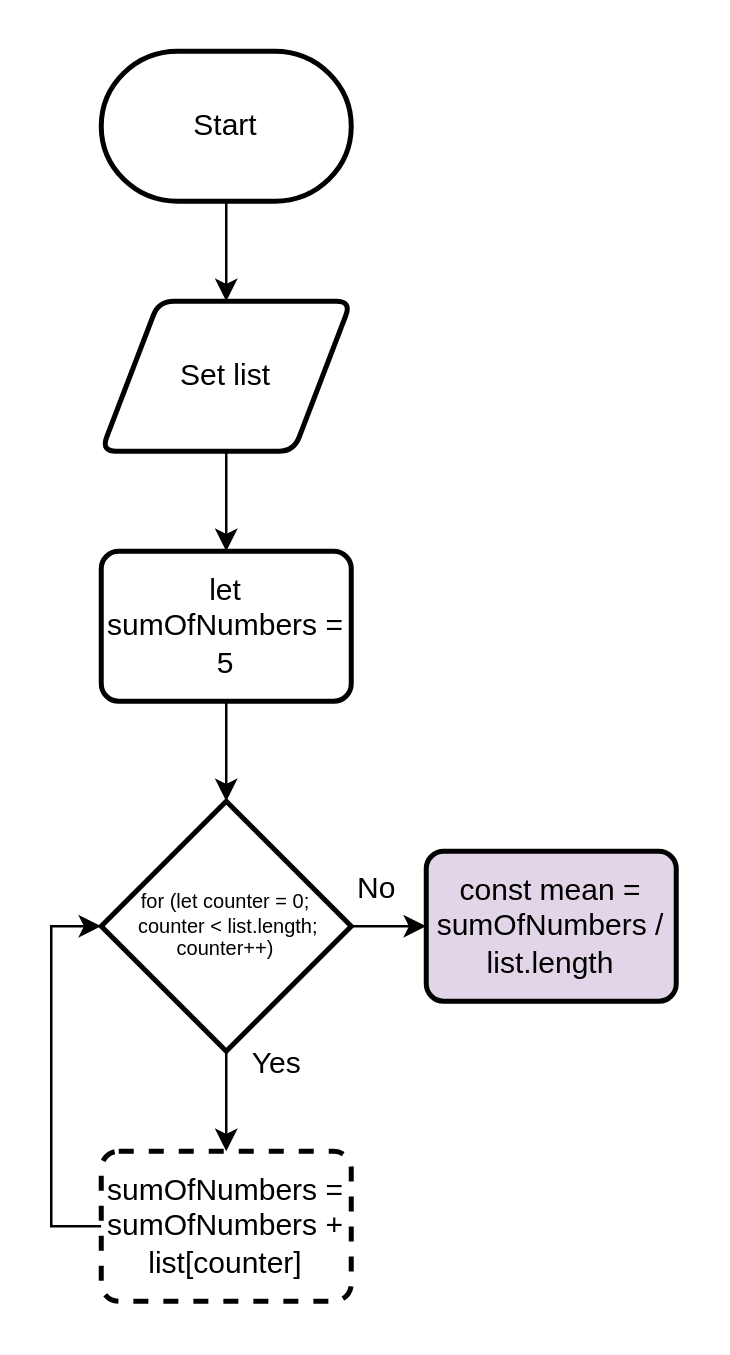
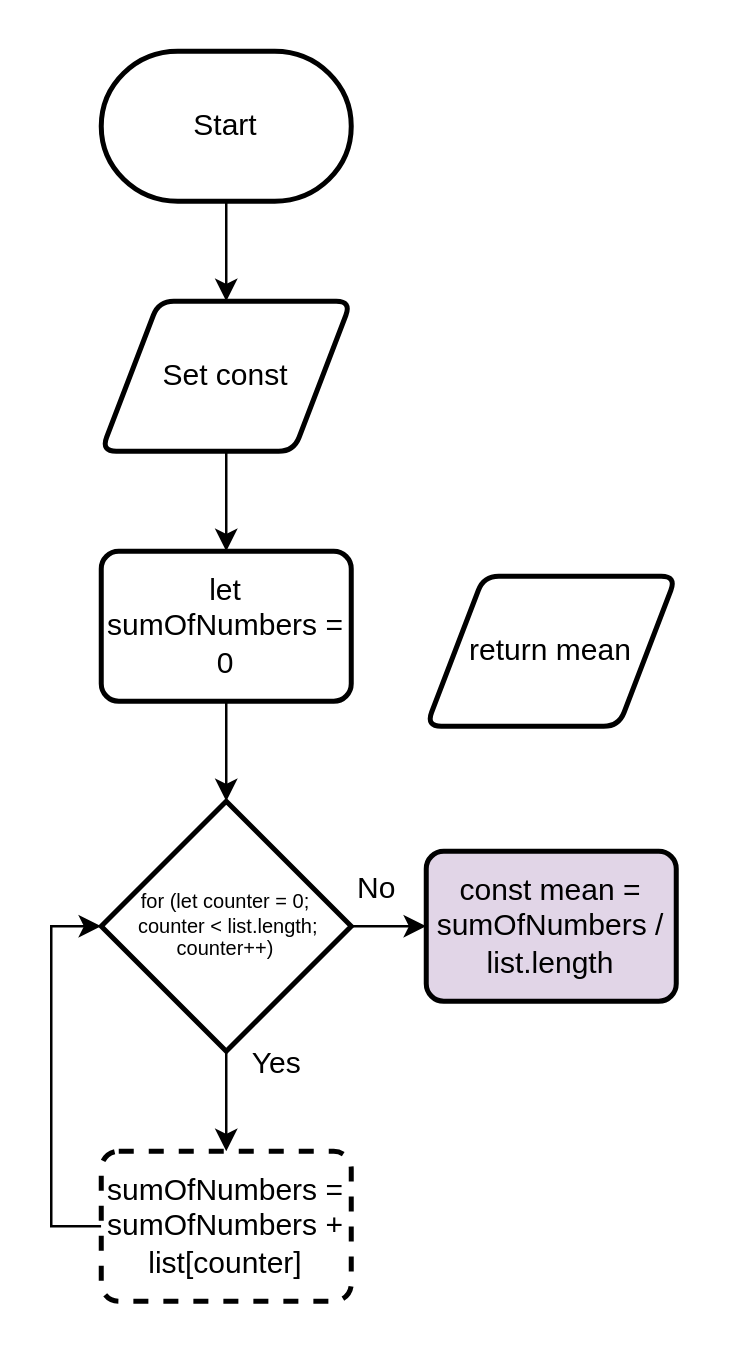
(226, 376) -> (226, 376)
(226, 626) -> (226, 626)
none -> (551, 651)
